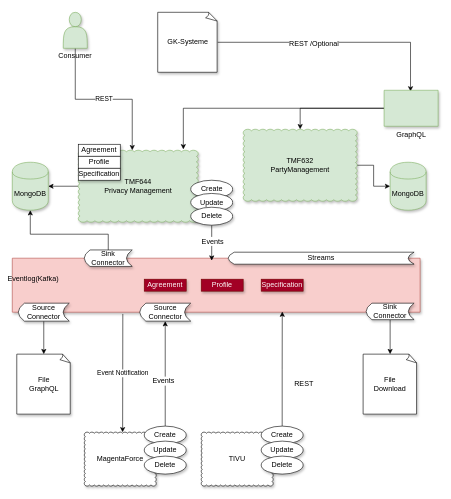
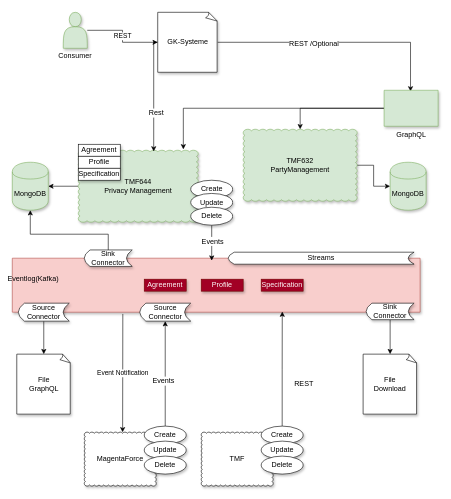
none -> (154, 42)
(103, 99) -> (111, 30)
(237, 459) -> (237, 459)
